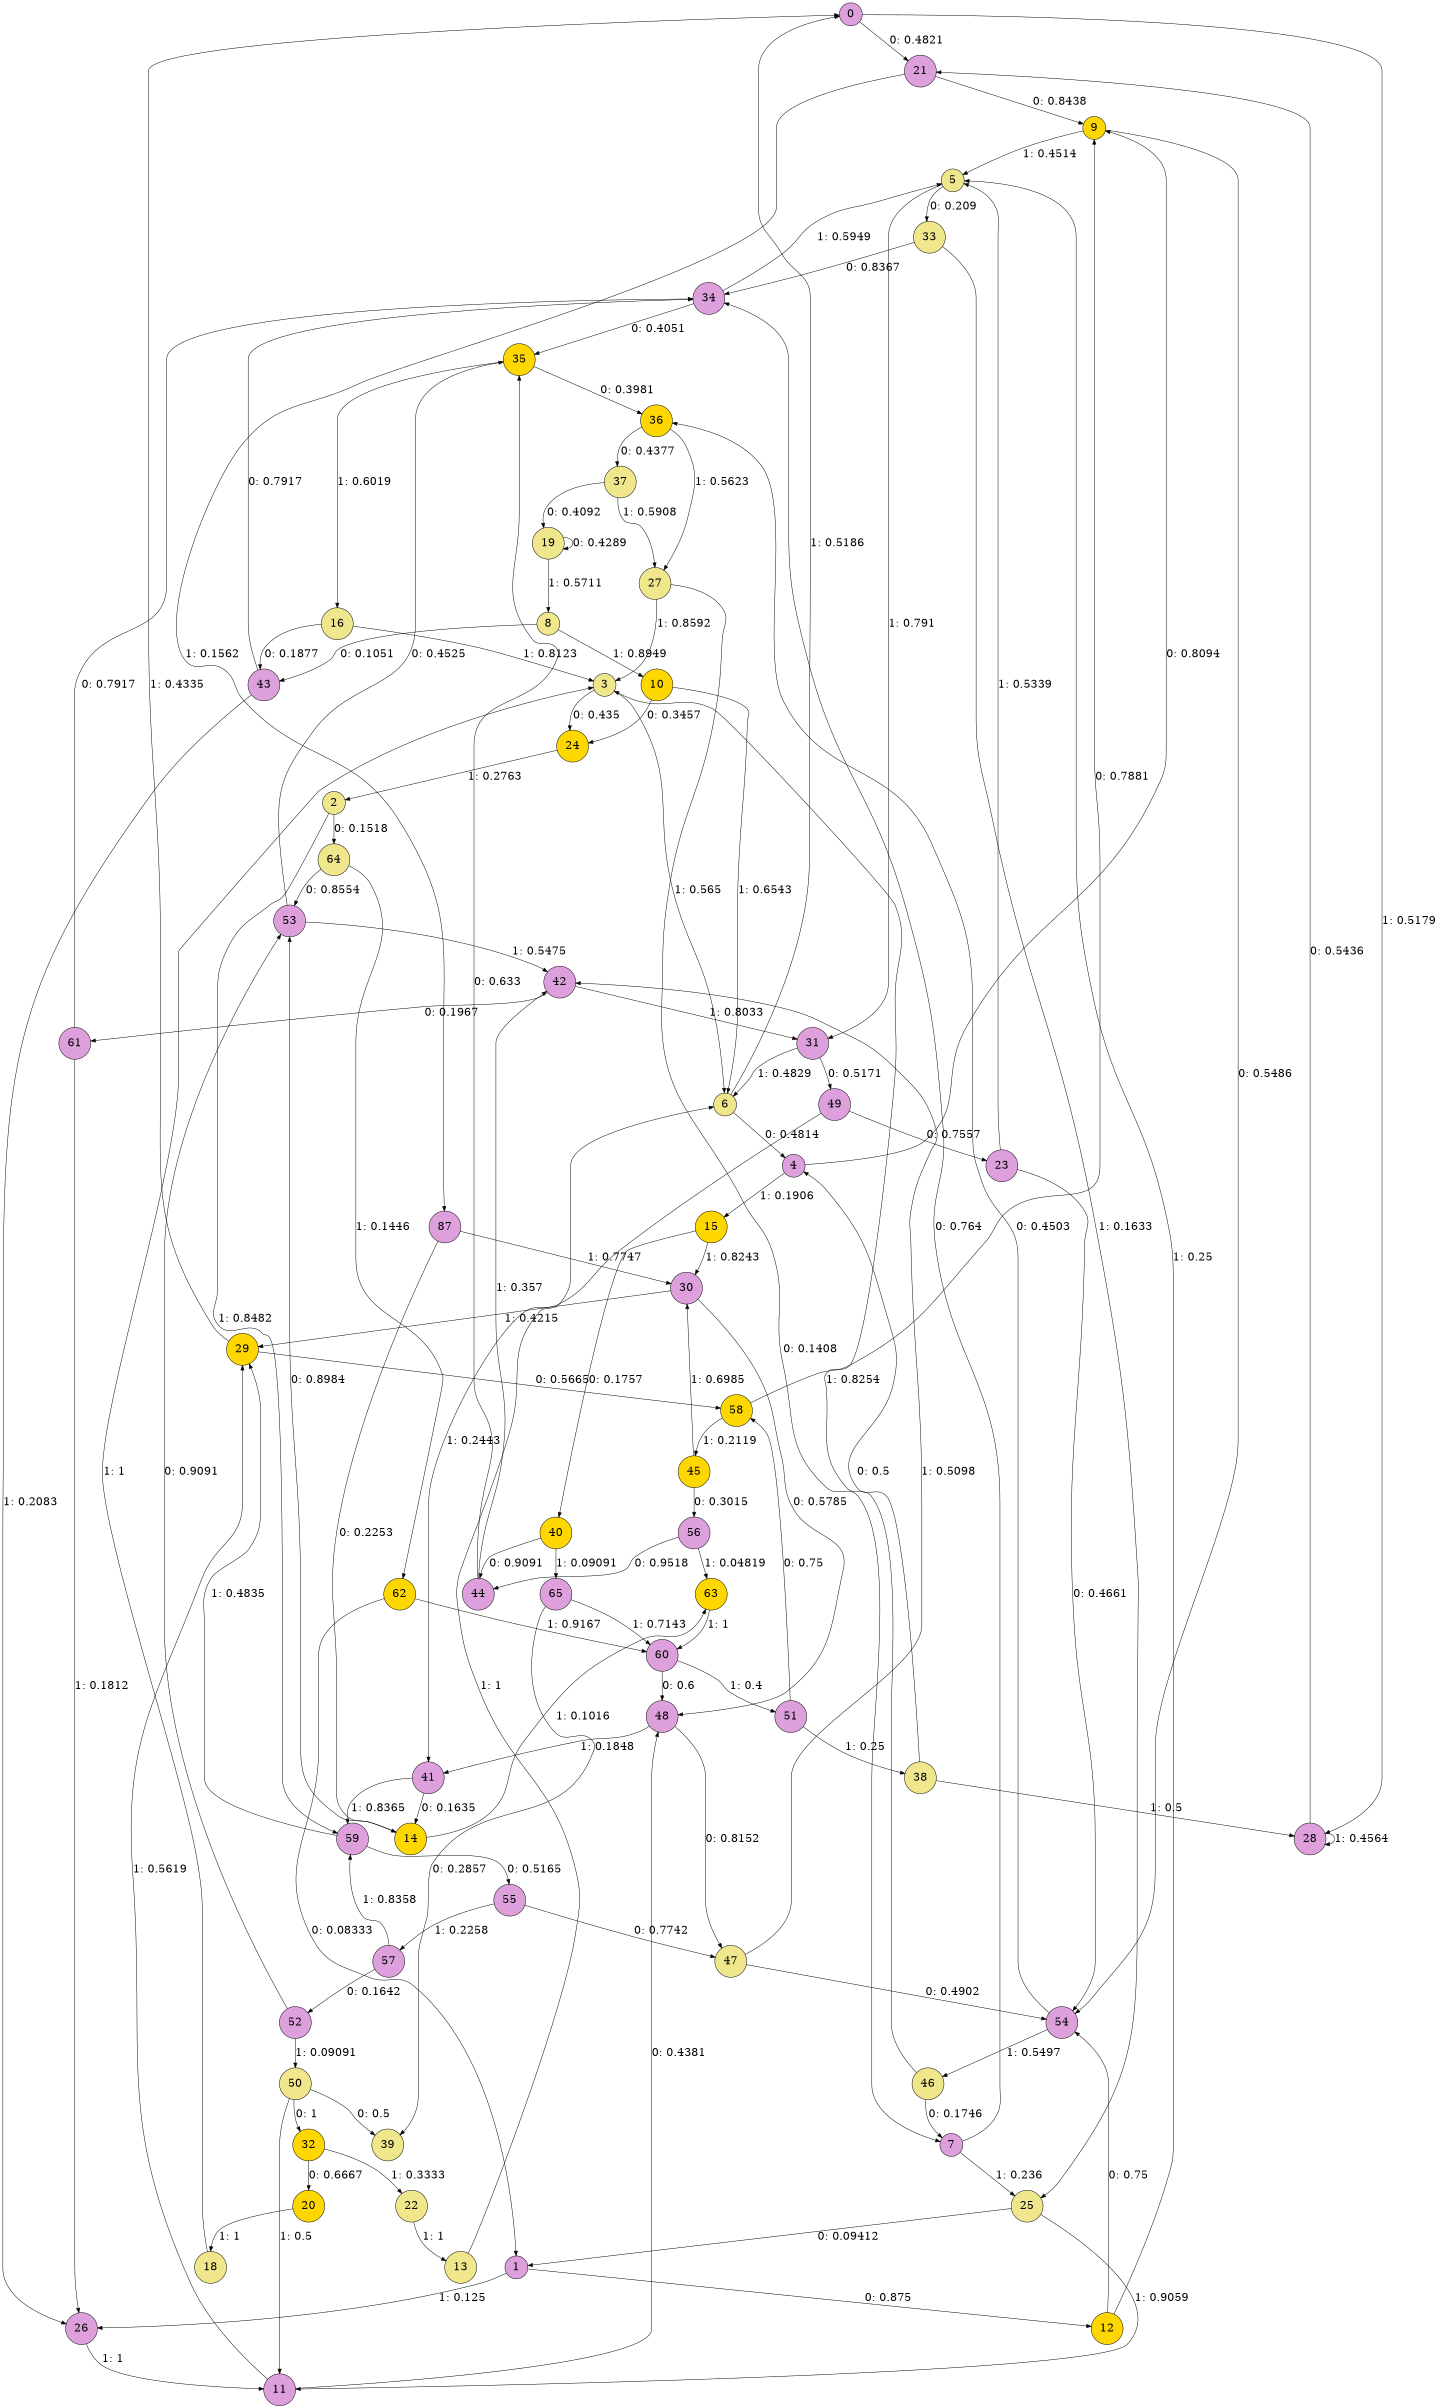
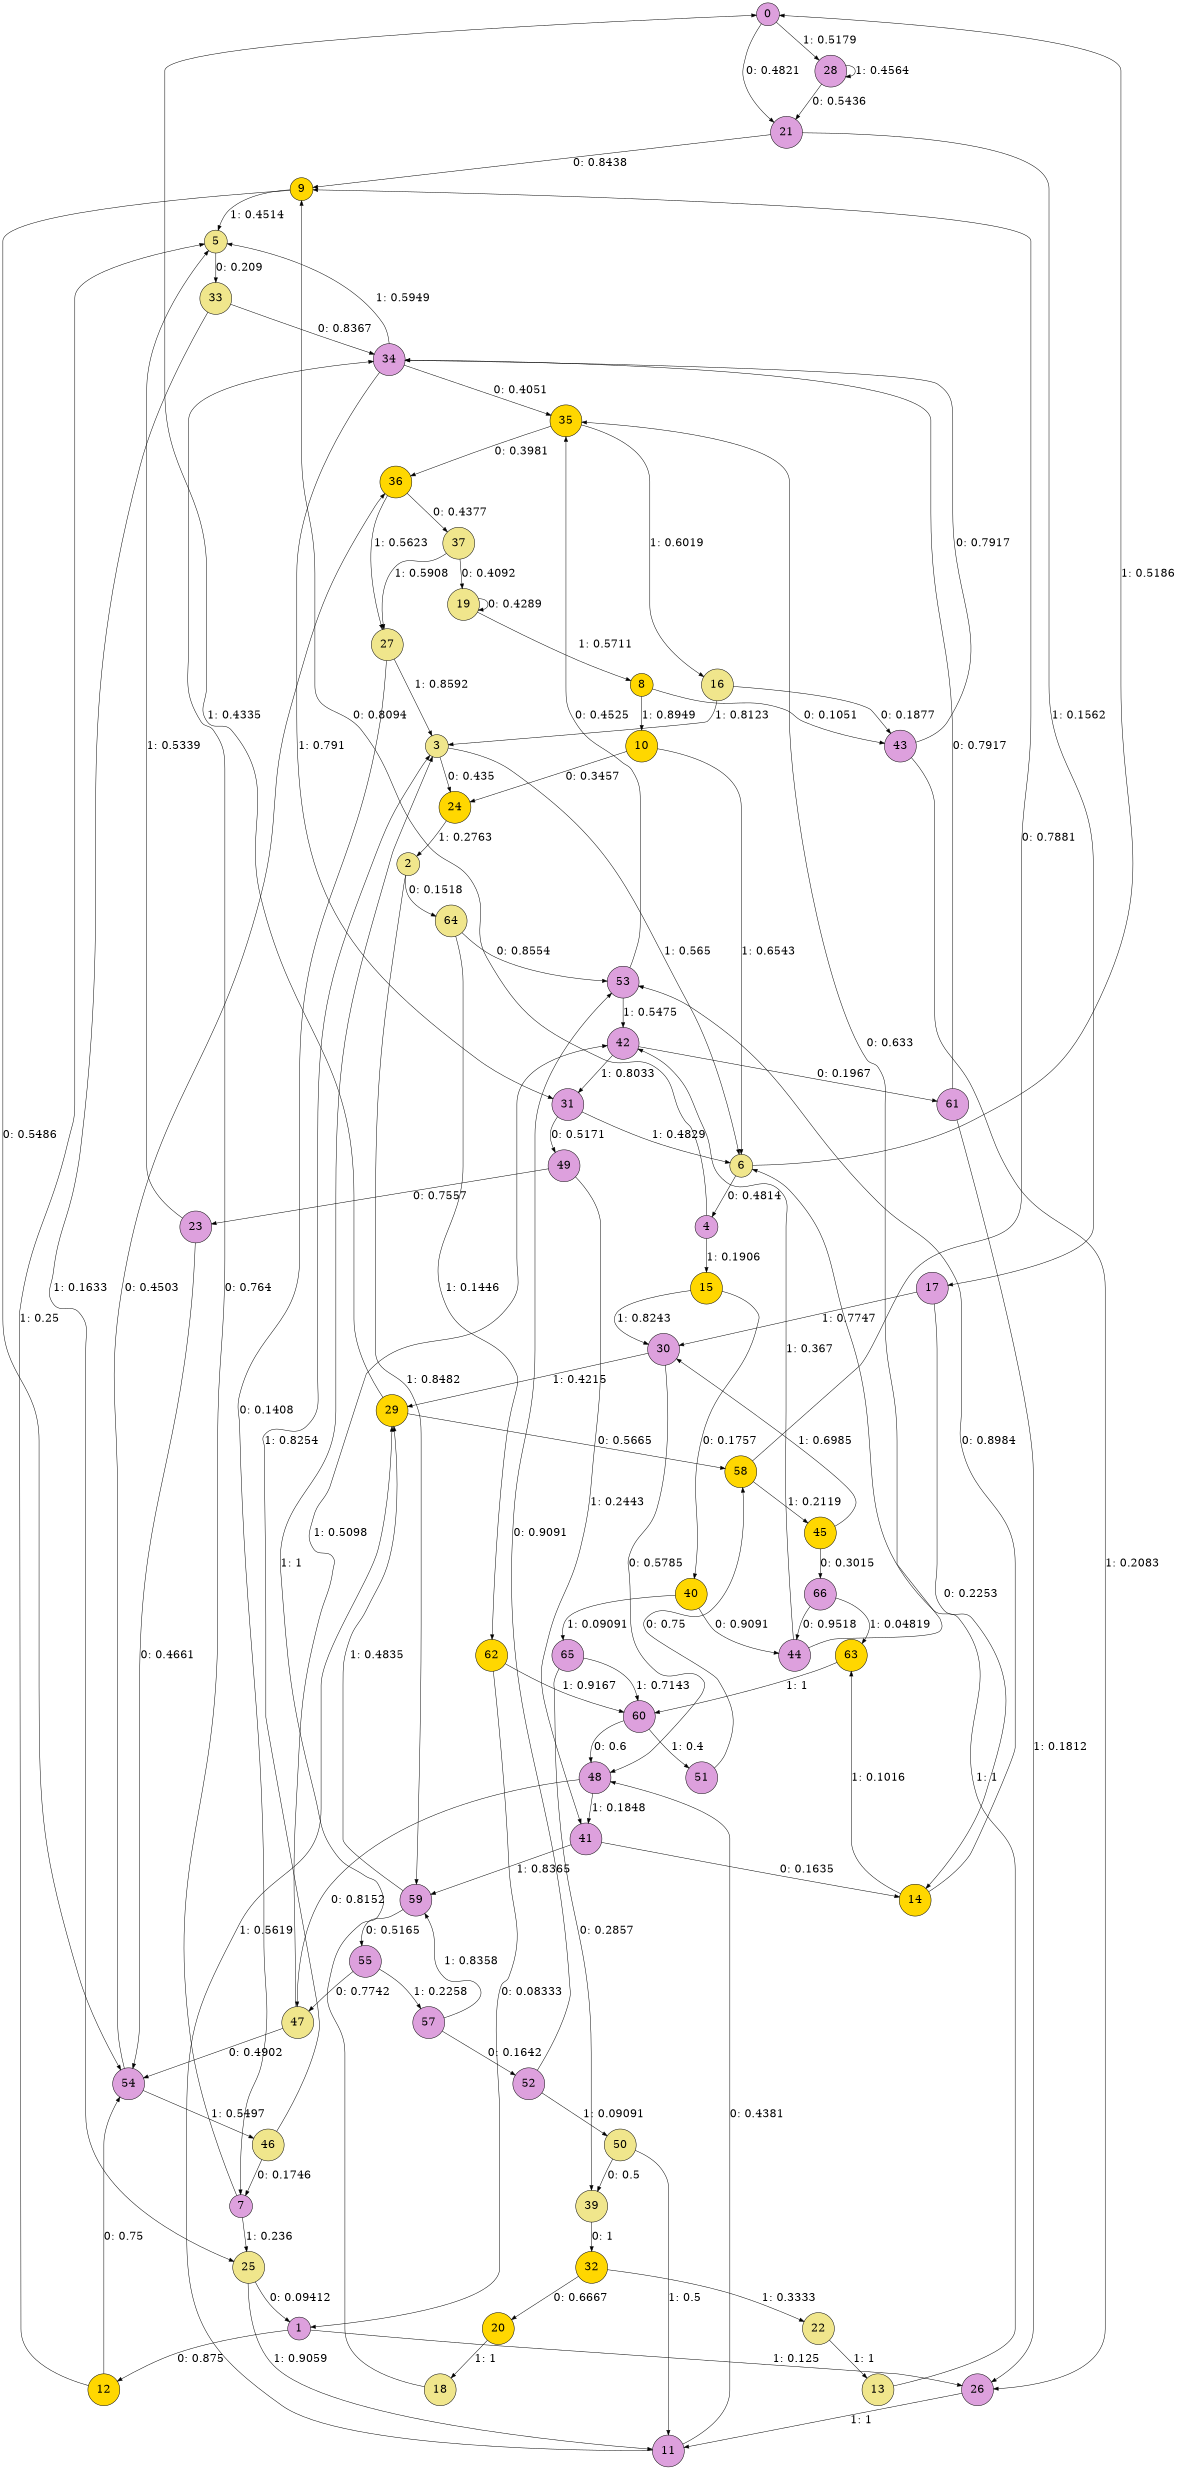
(888, 611) -> (299, 779)
(548, 624) -> (642, 685)
(445, 1227) -> (932, 1288)
(527, 1288) -> (817, 1349)
(694, 1533) -> (820, 1594)
(920, 1778) -> none
(295, 2114) -> (592, 2234)
